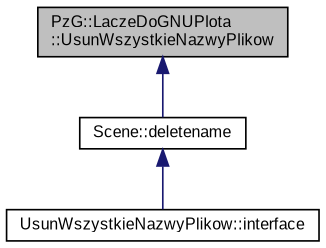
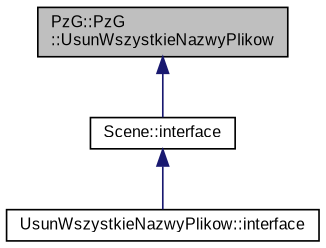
(163, 32) -> (163, 32)
(163, 133) -> (163, 133)
